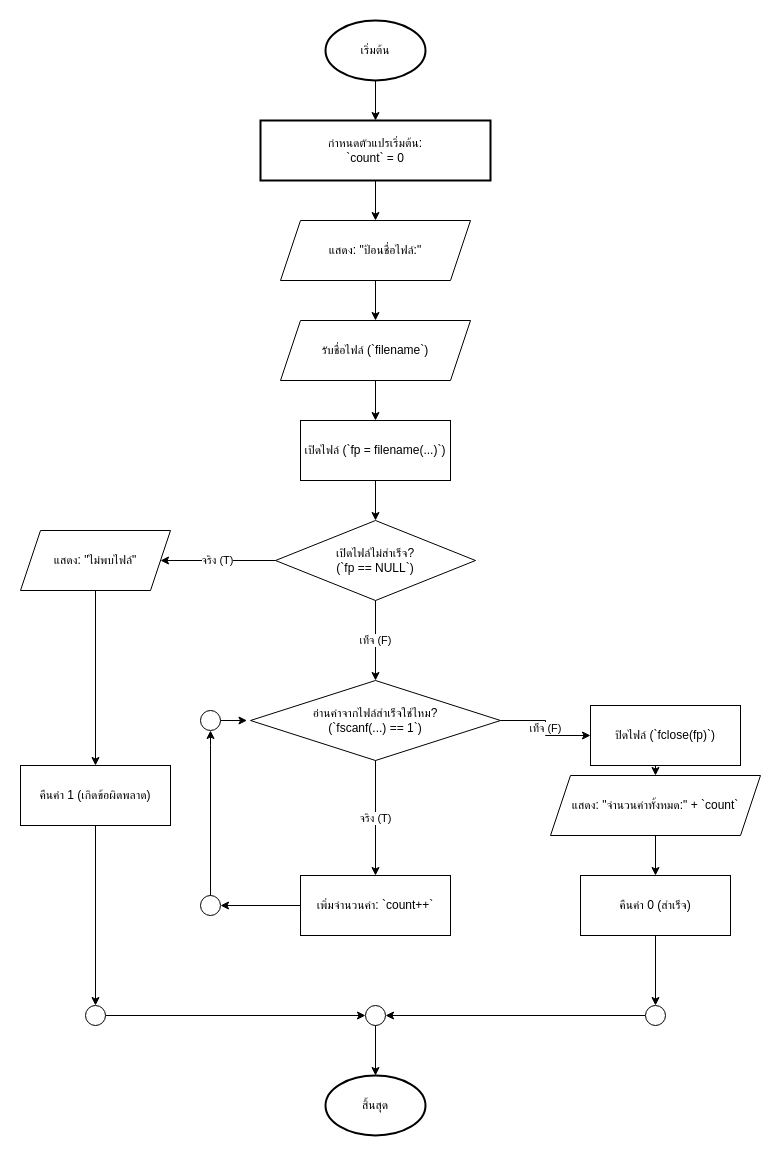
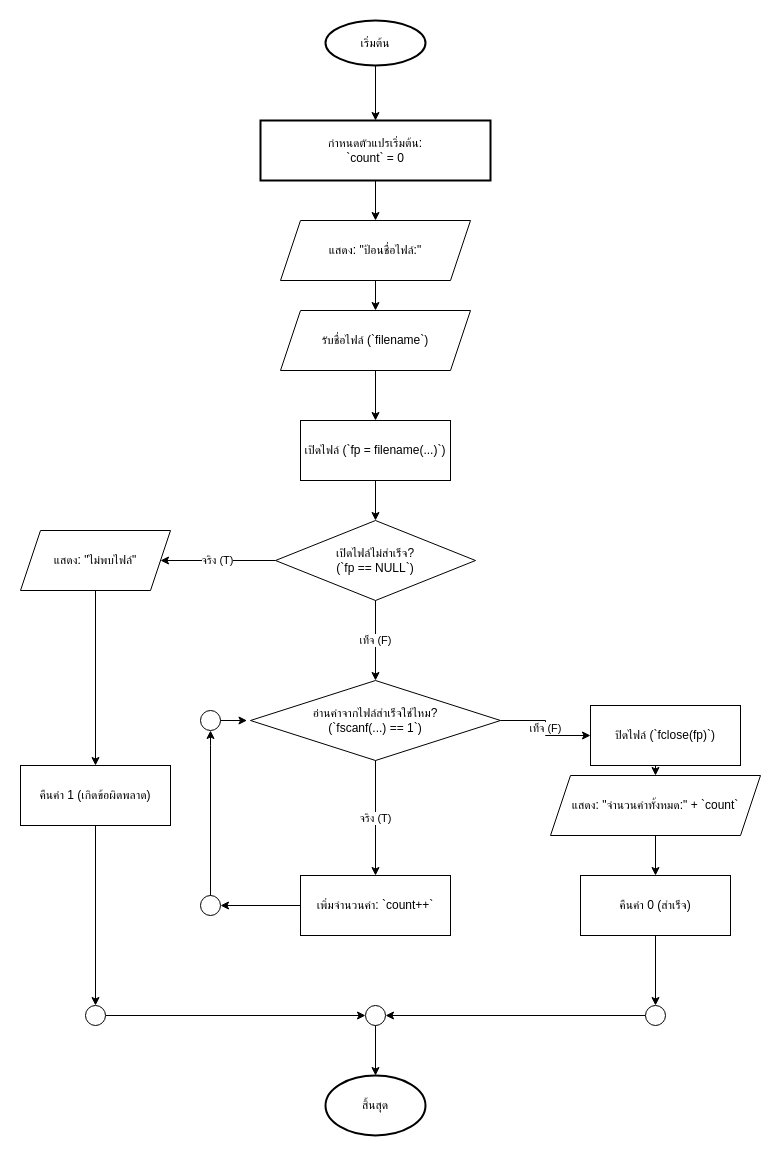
(376, 51) -> (376, 43)
(376, 351) -> (376, 341)
